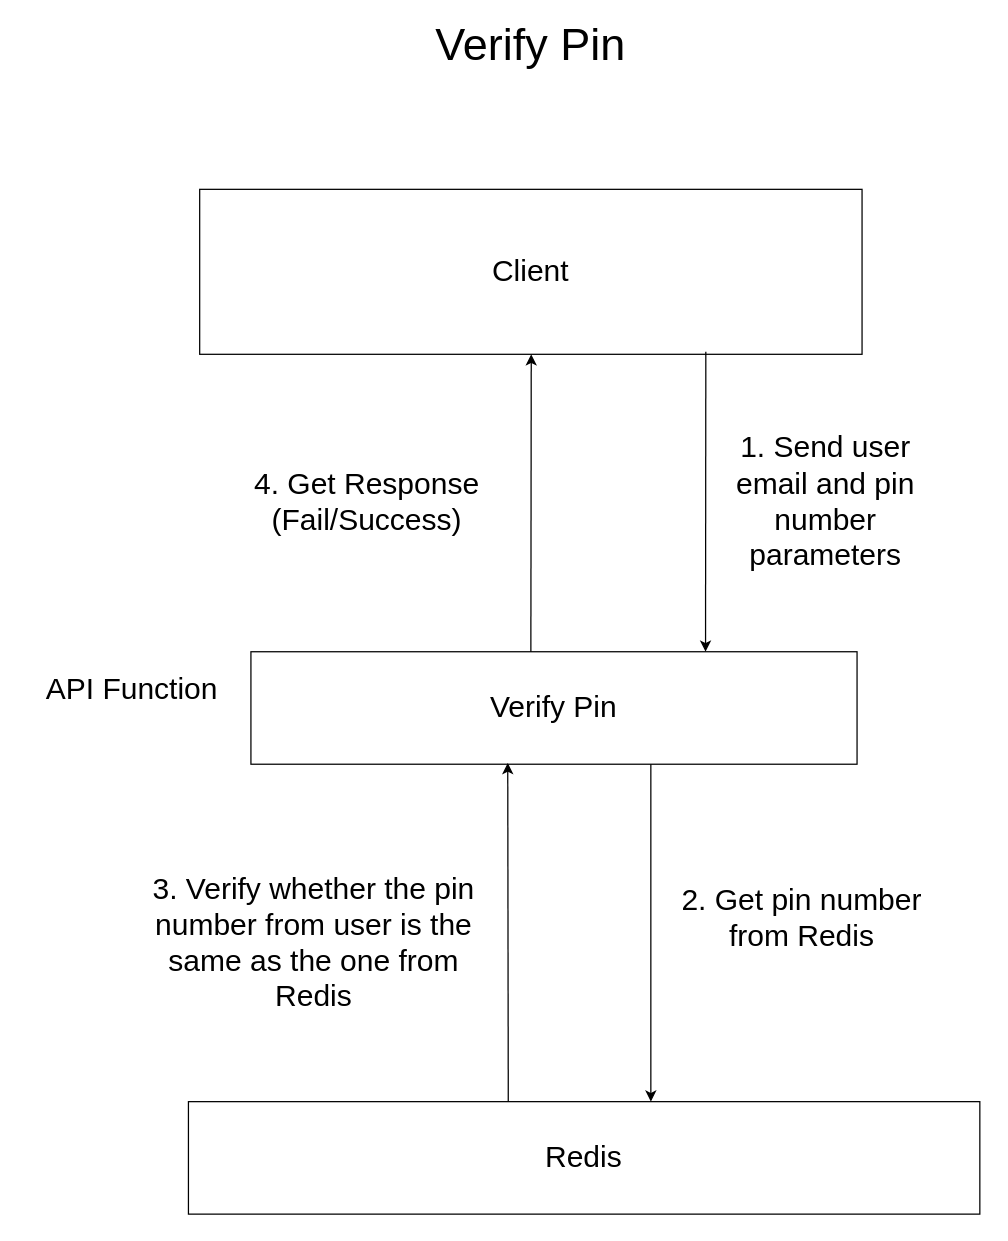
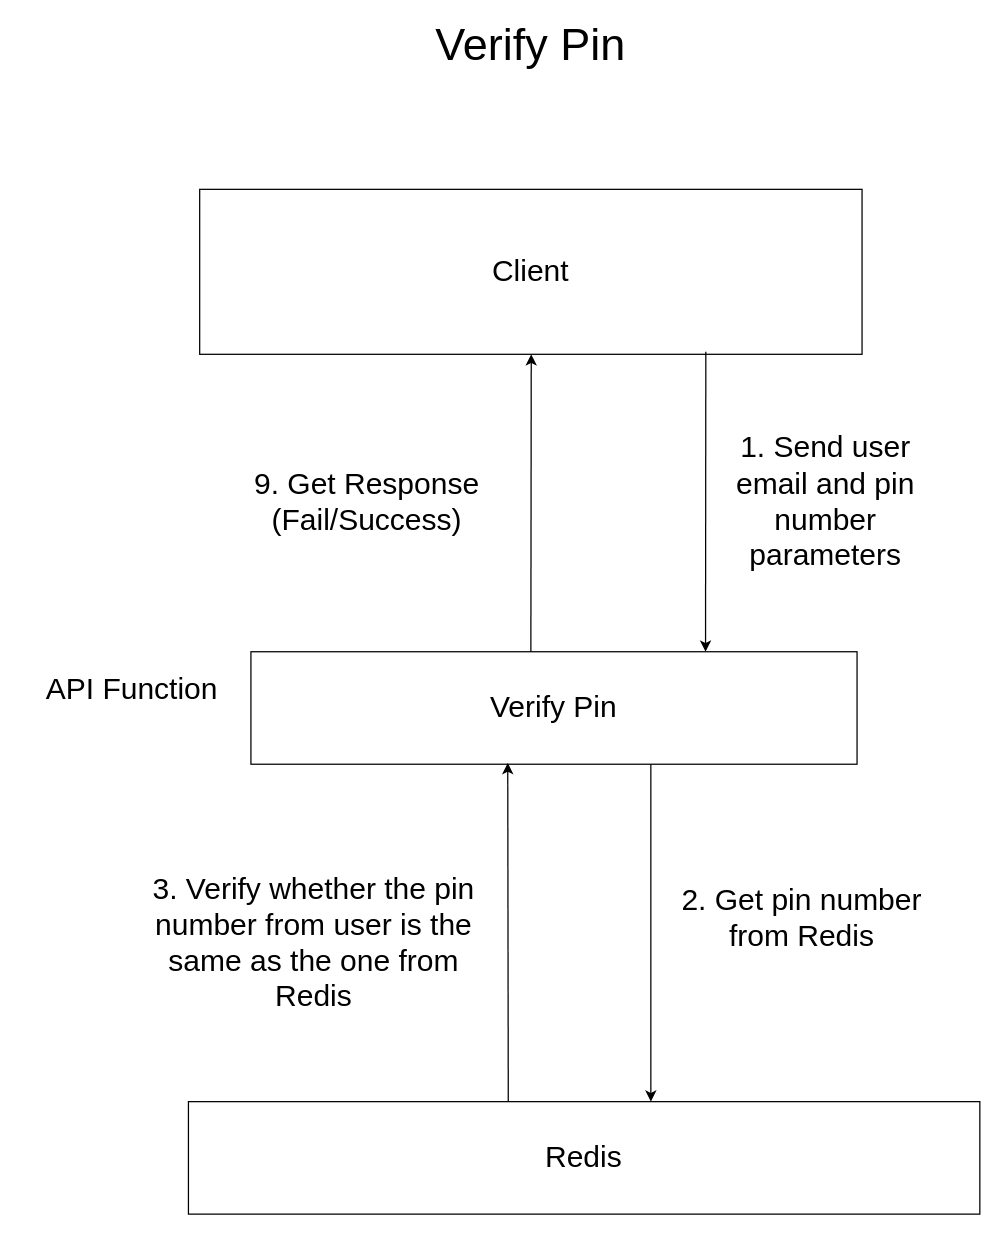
(367, 502) -> (367, 502)
